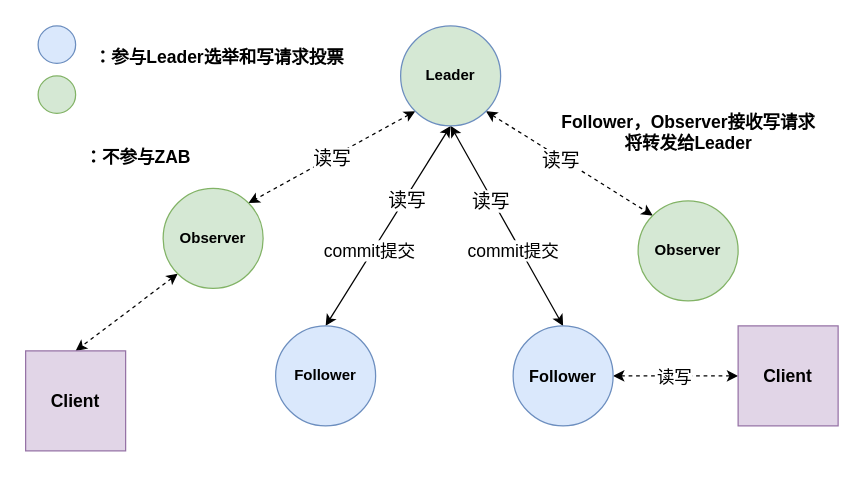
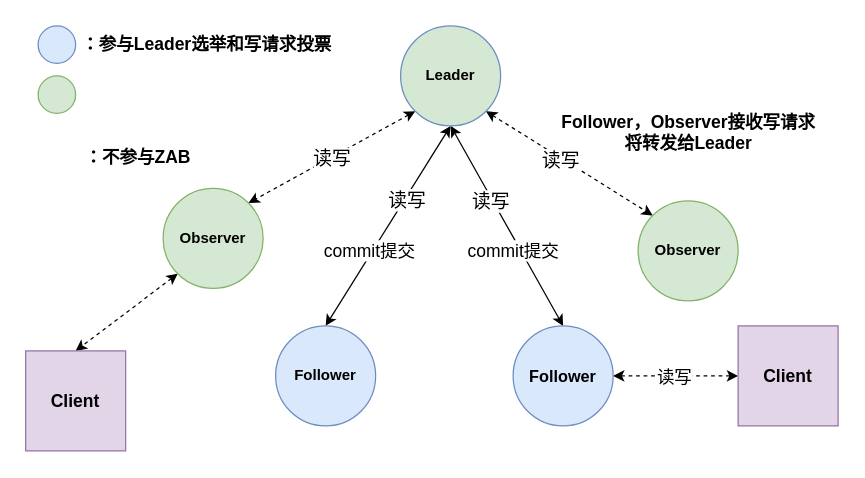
(219, 57) -> (207, 44)
